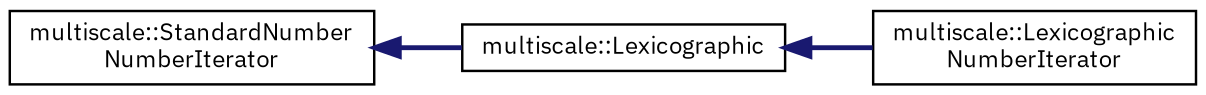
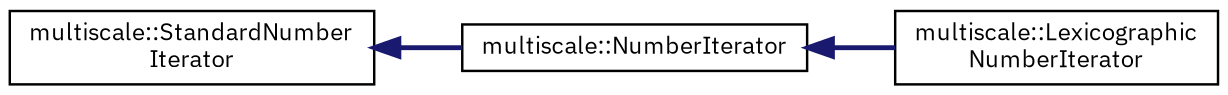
(192, 48) -> (192, 48)
(624, 48) -> (635, 48)
